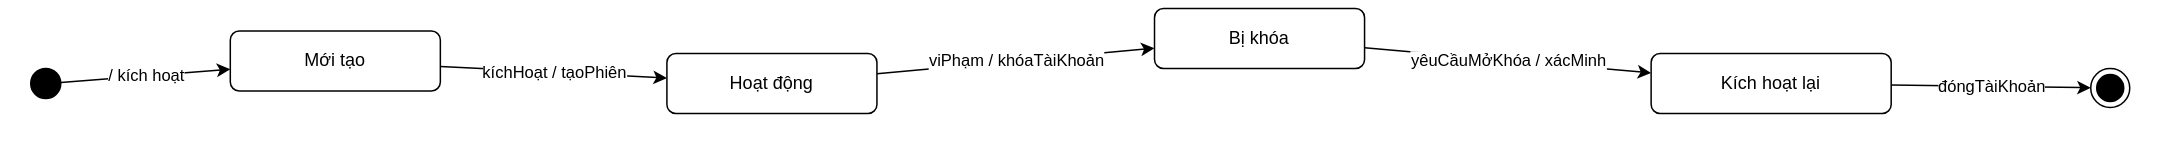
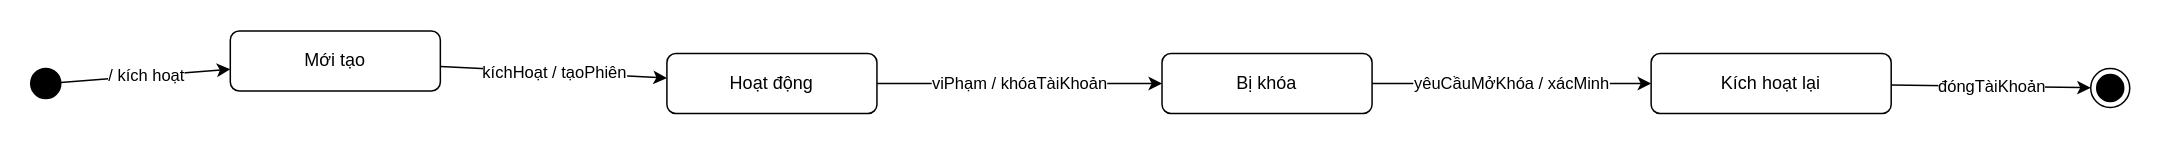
(1259, 38) -> (1267, 83)
